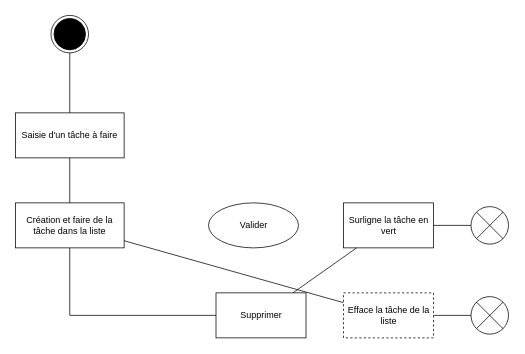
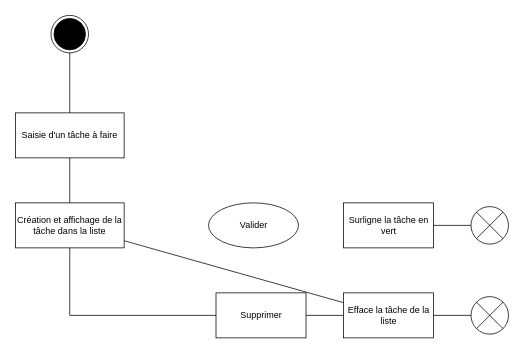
(70, 225) -> (70, 225)
(325, 270) -> (324, 315)
(389, 315) -> (389, 315)
